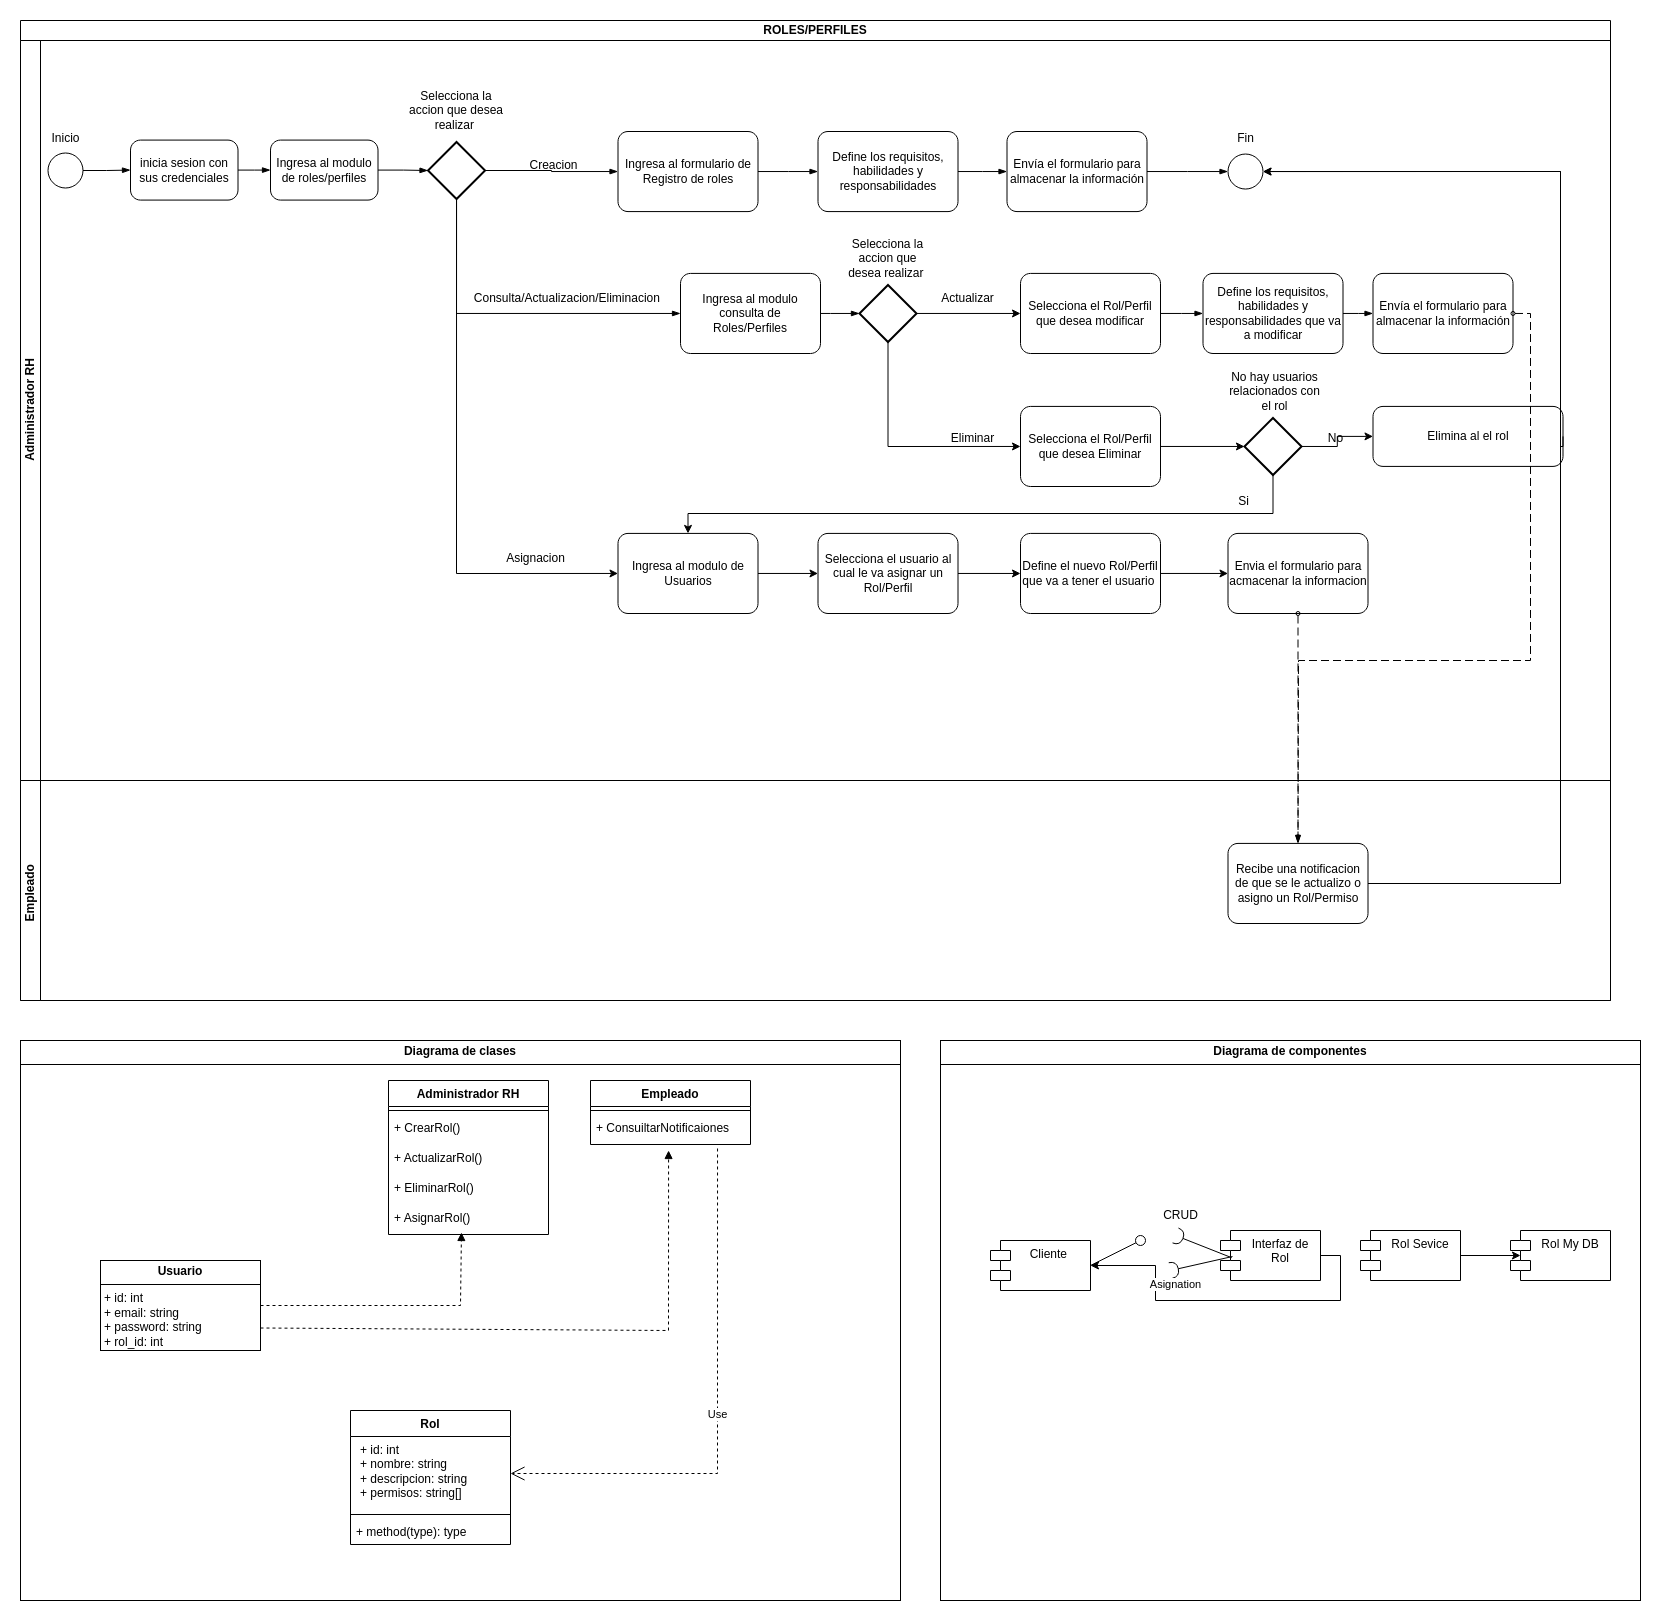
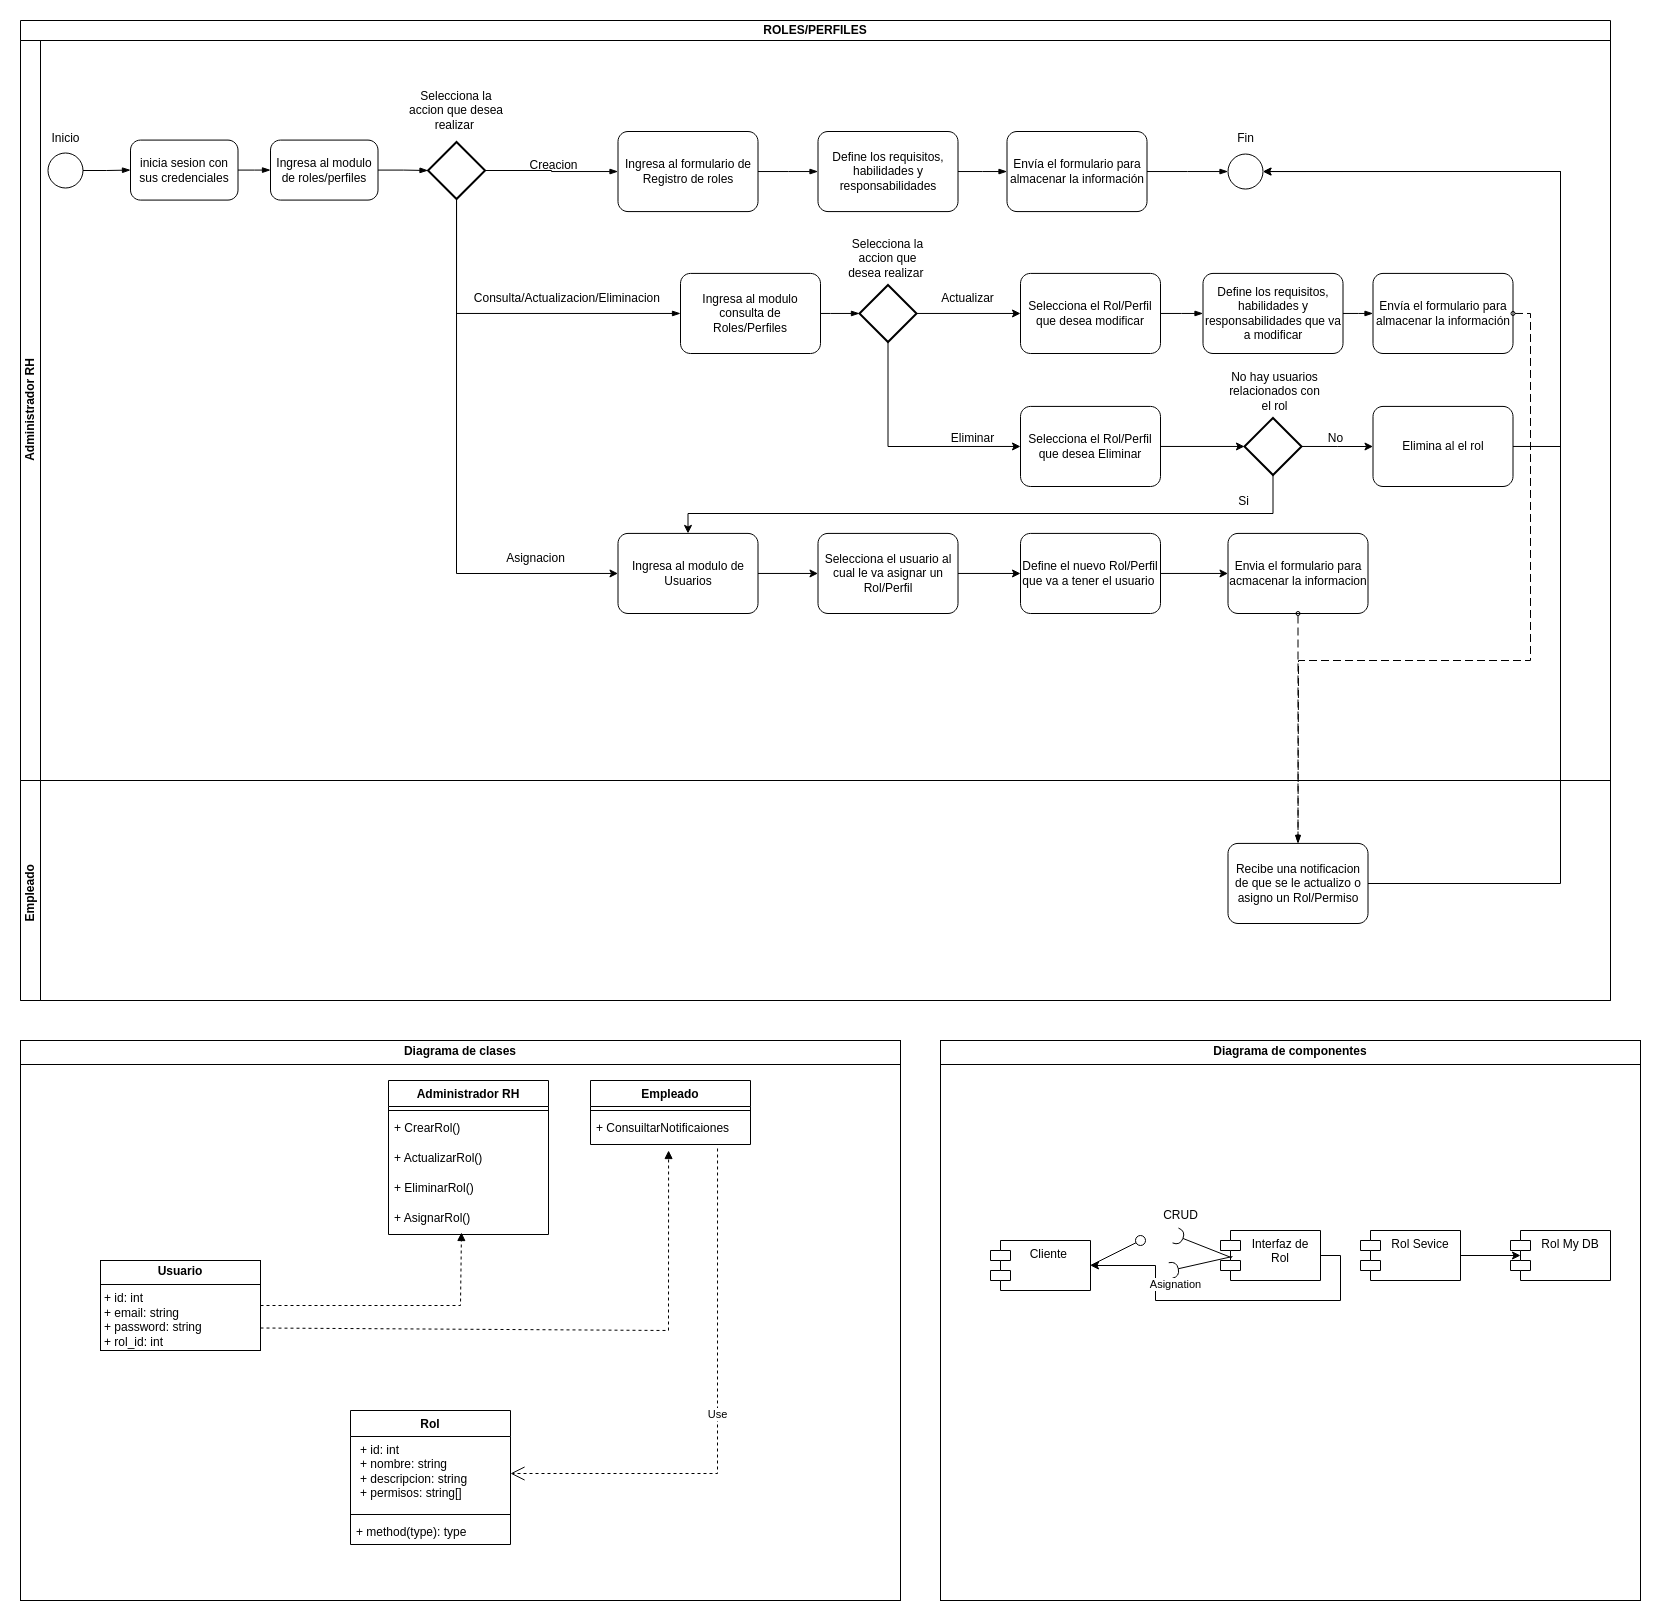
(1468, 436) -> (1443, 446)
